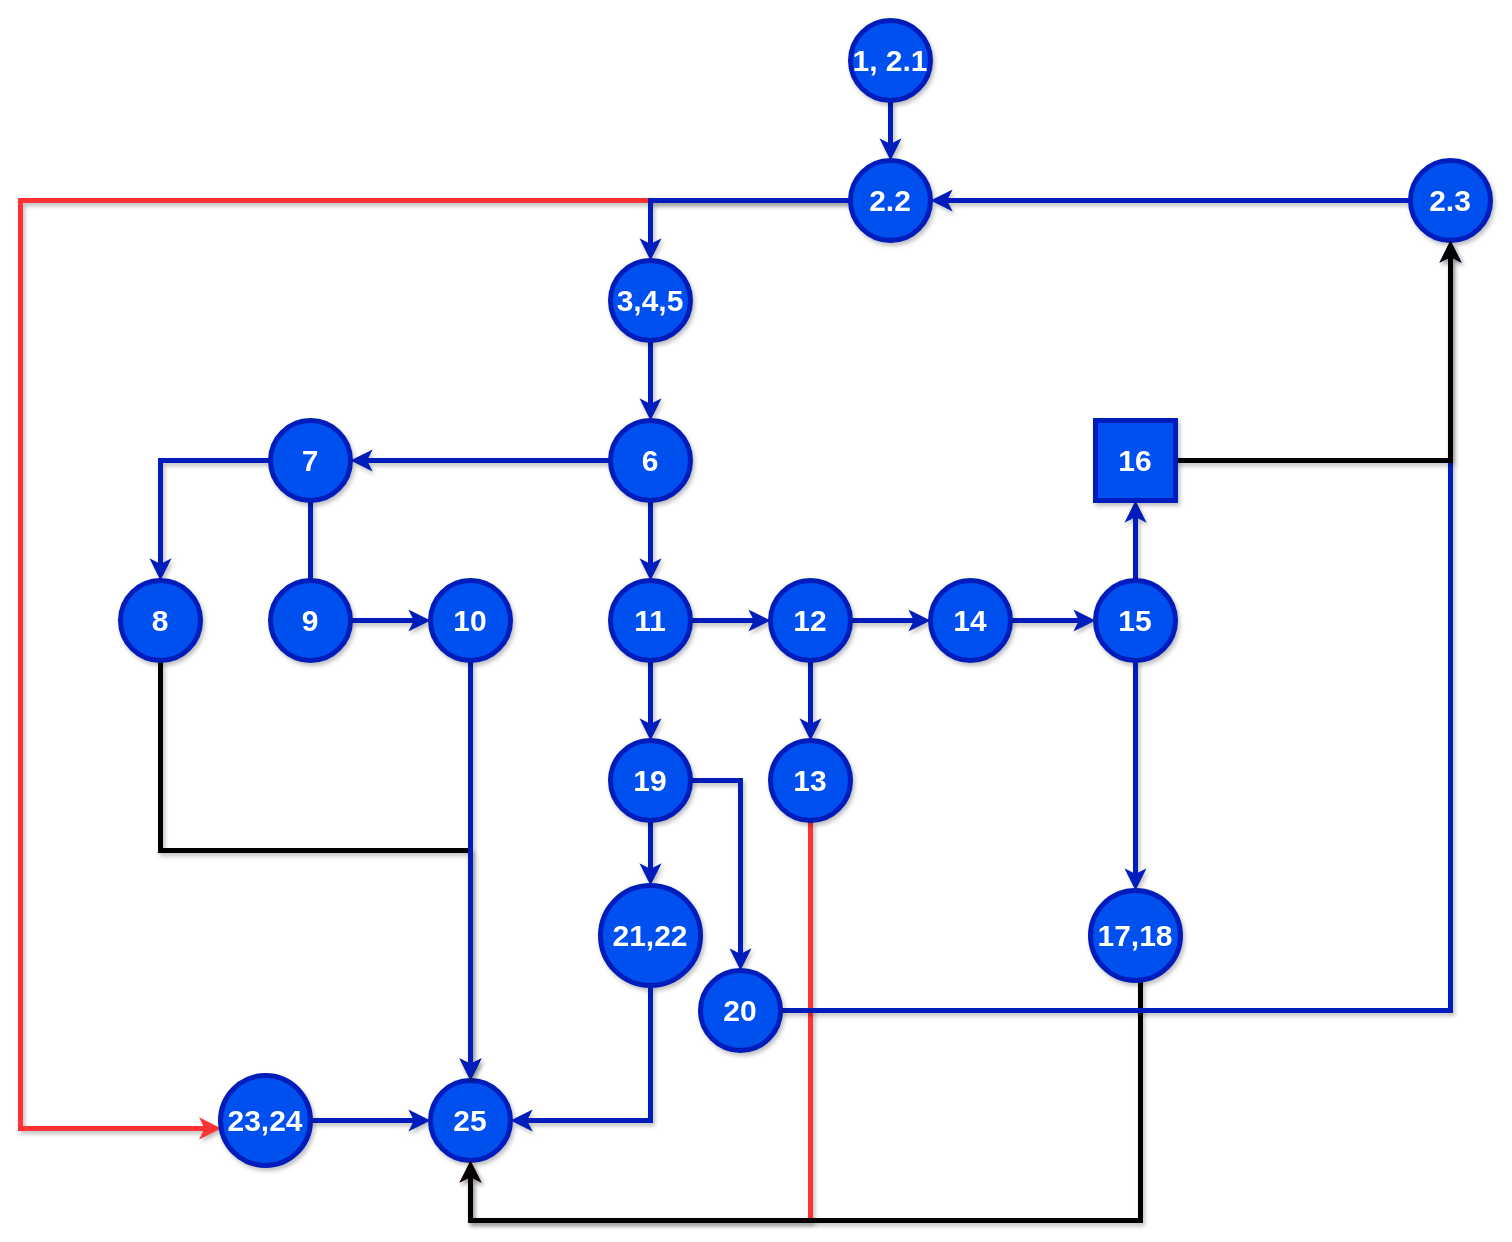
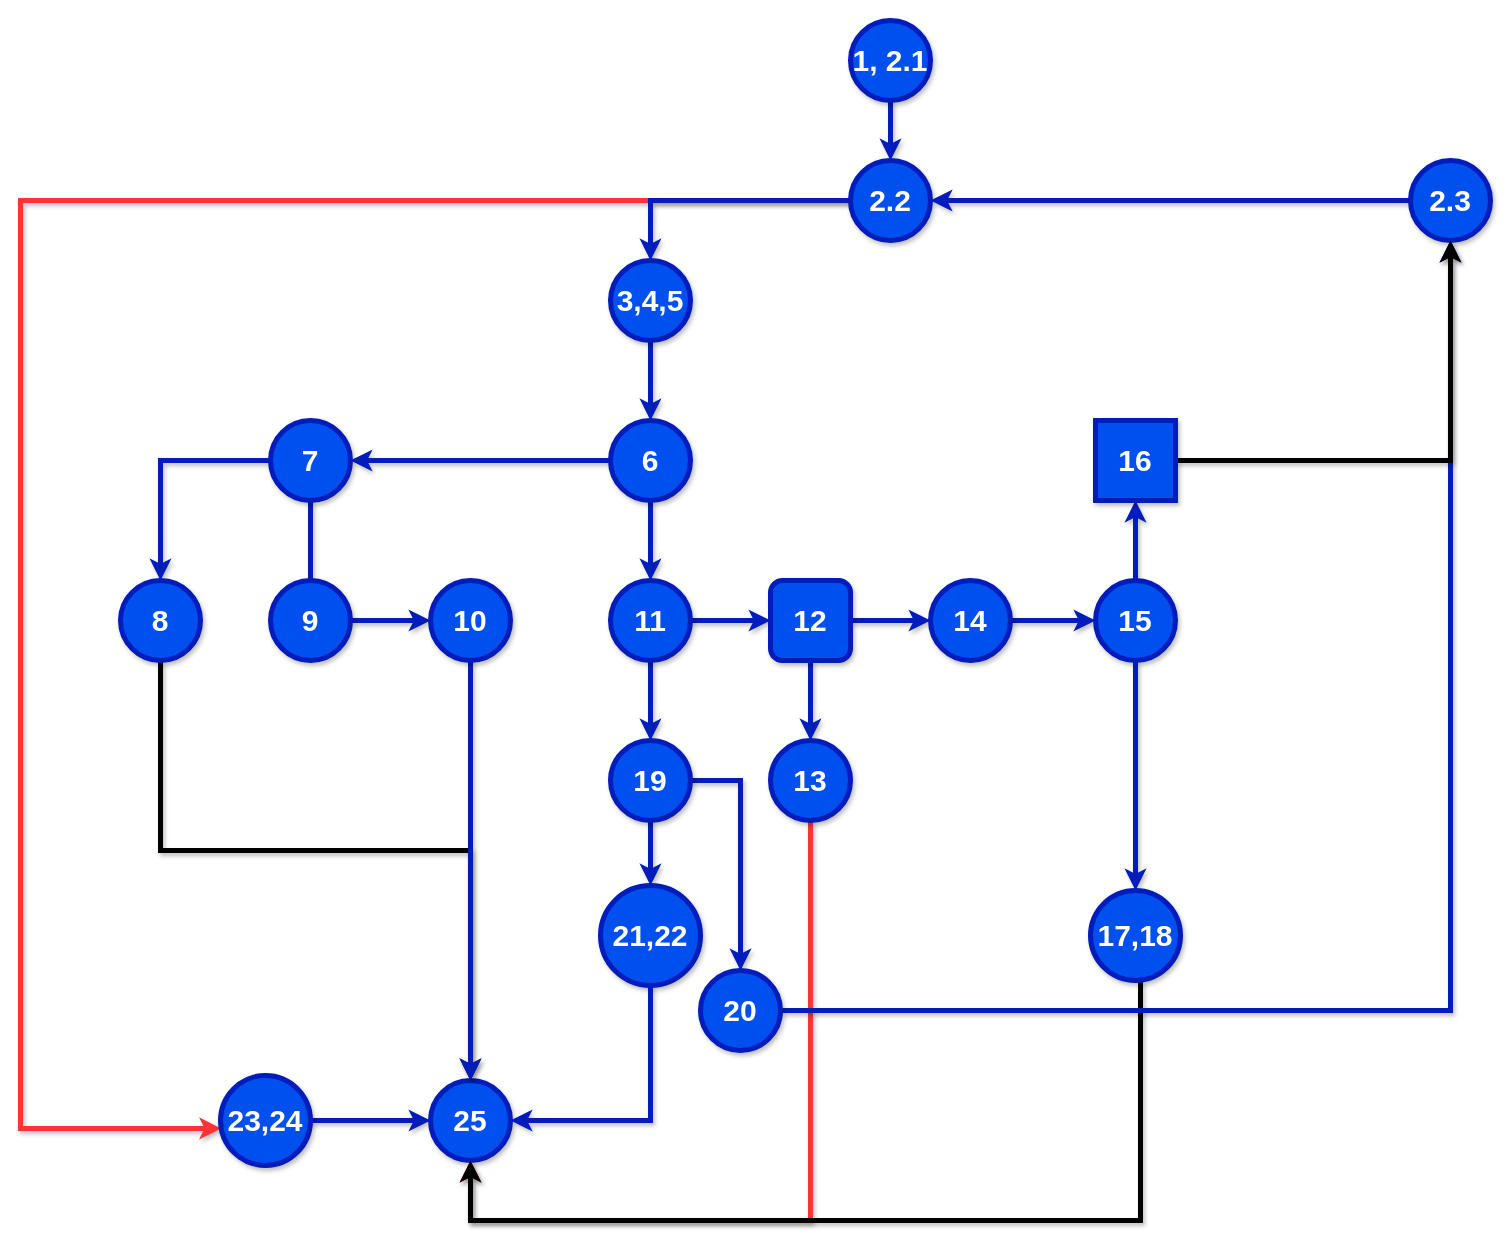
(811, 621) -> (811, 621)
